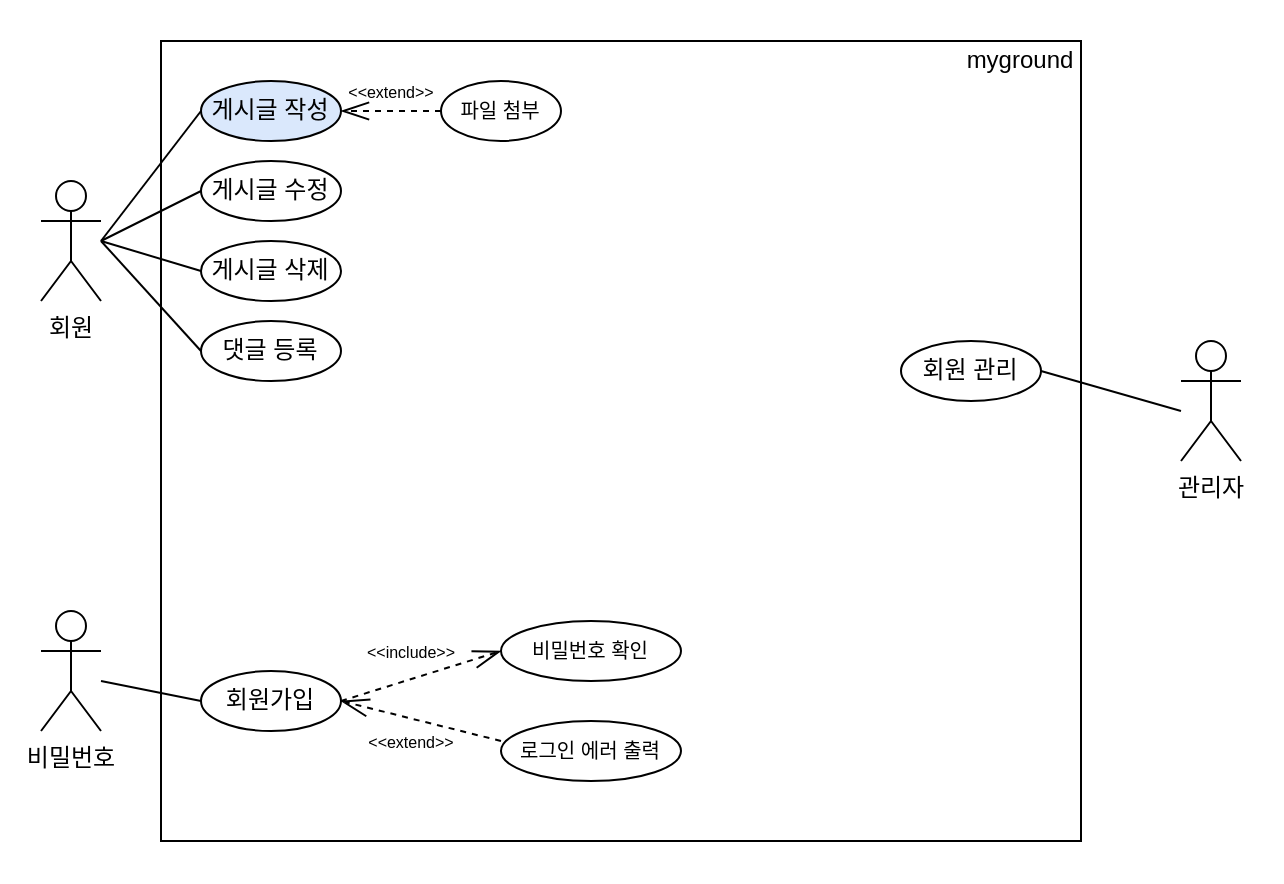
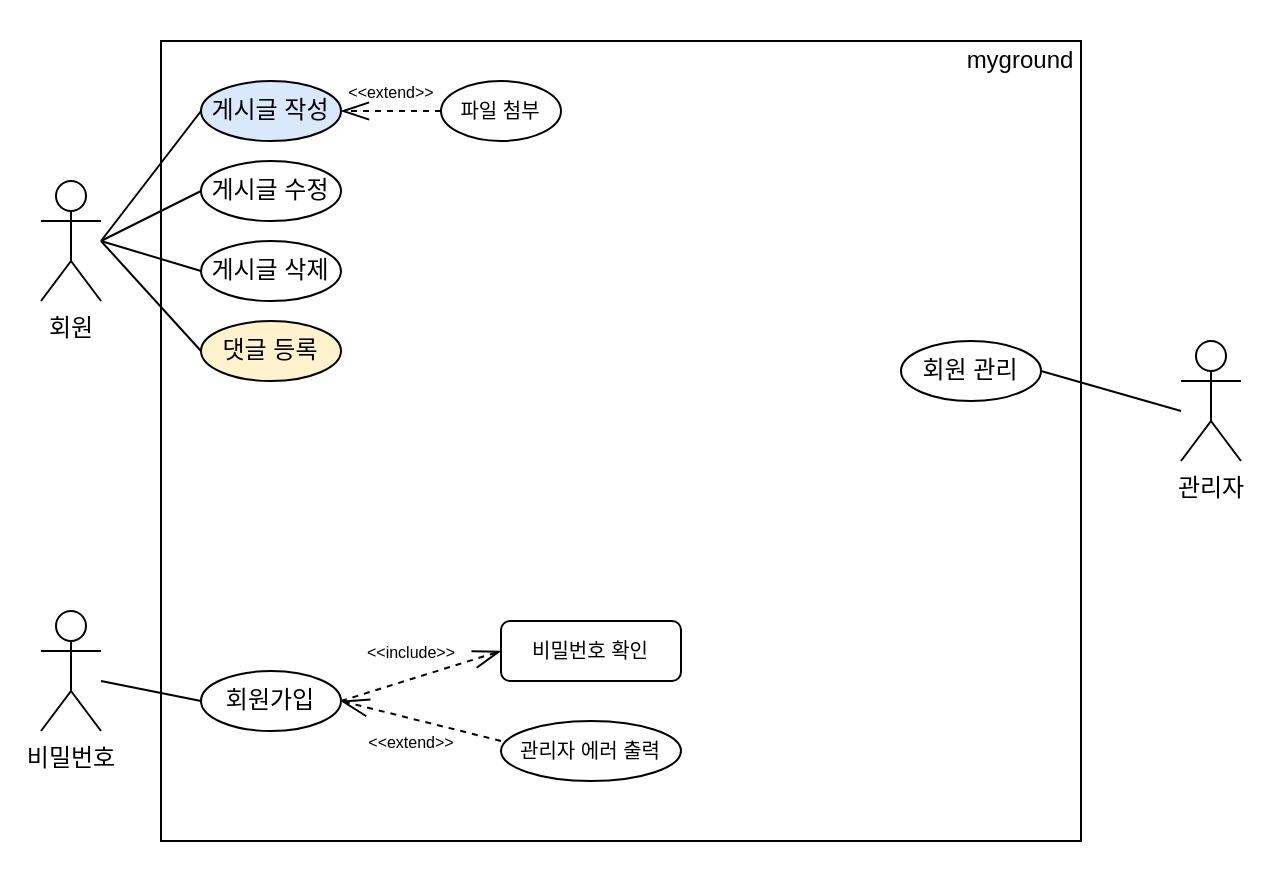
(271, 351) -> (271, 351)
(591, 651) -> (591, 651)
(591, 751) -> (591, 751)
